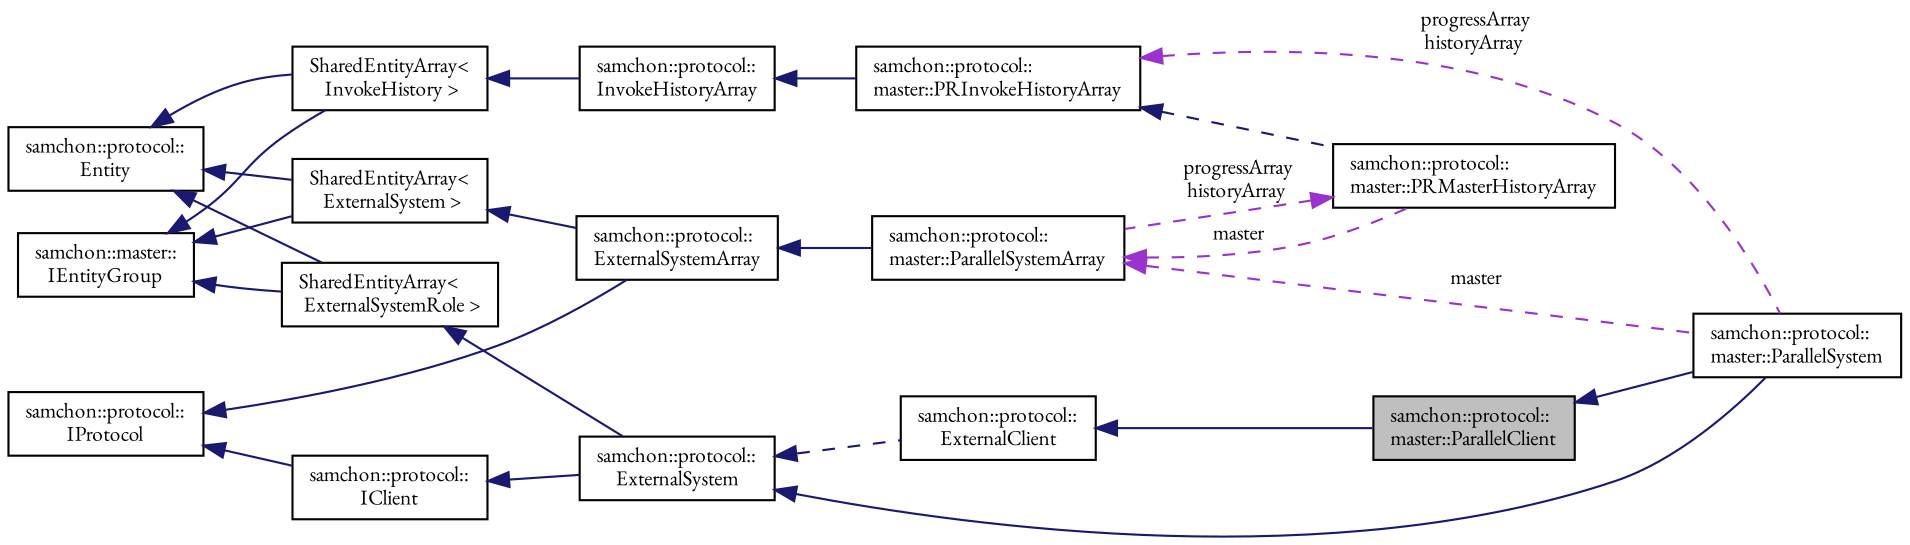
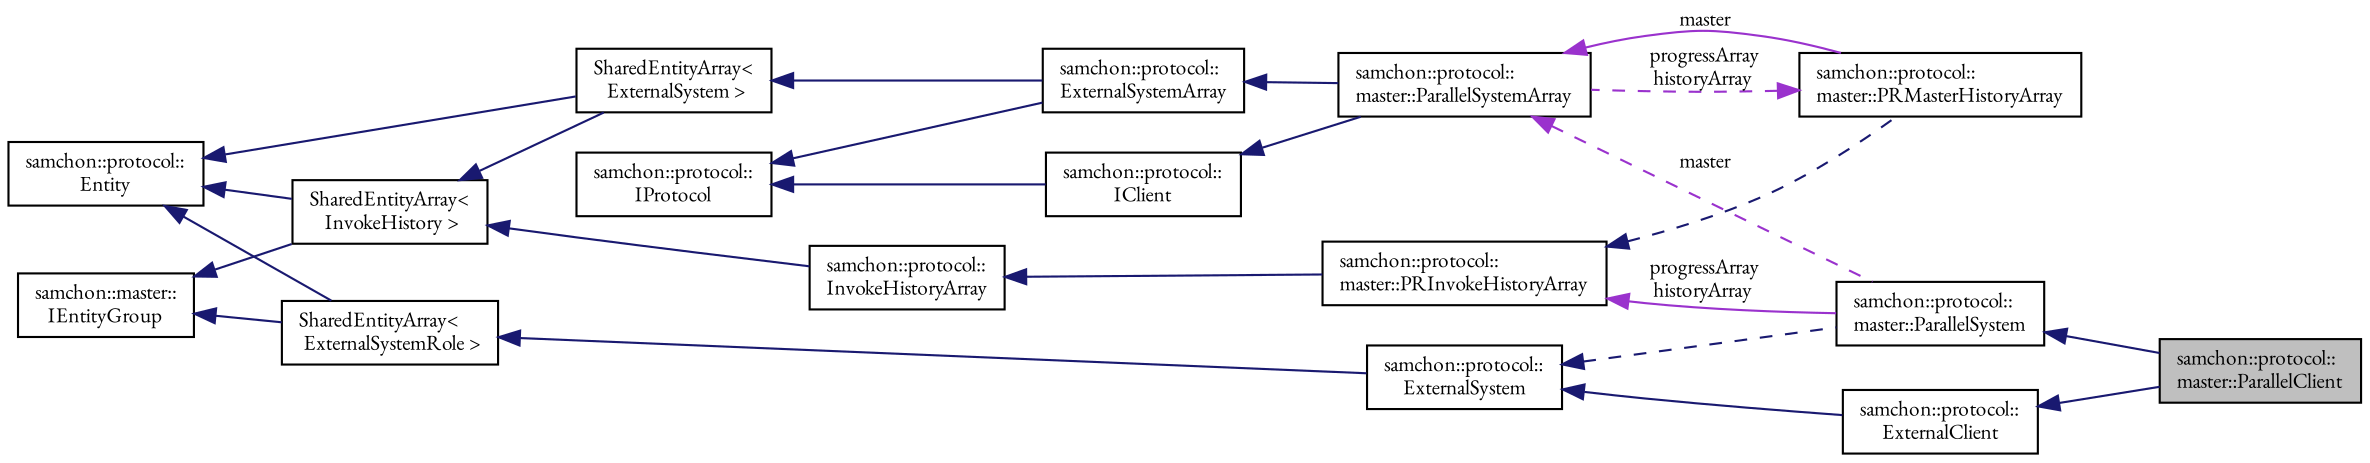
(1518, 85) -> (1732, 310)
(269, 222) -> (542, 142)
(1280, 248) -> (1714, 31)
(1645, 384) -> (2113, 345)
(849, 447) -> (1713, 405)
(544, 477) -> (1312, 132)
(1299, 534) -> (1710, 344)
